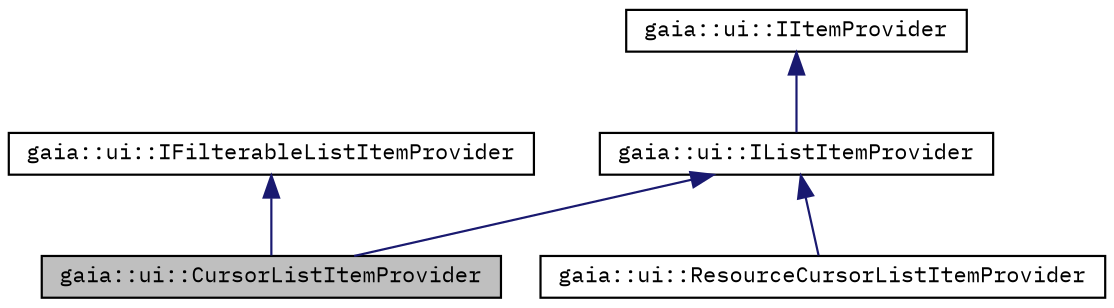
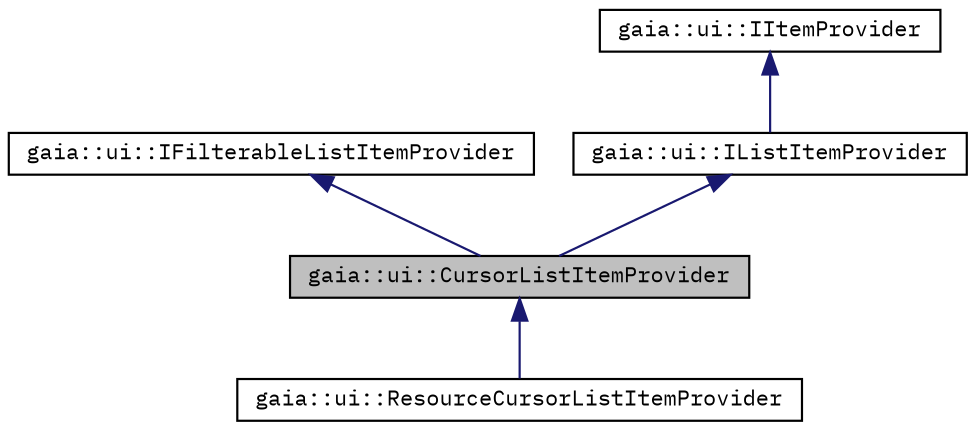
(812, 226) -> (520, 350)
